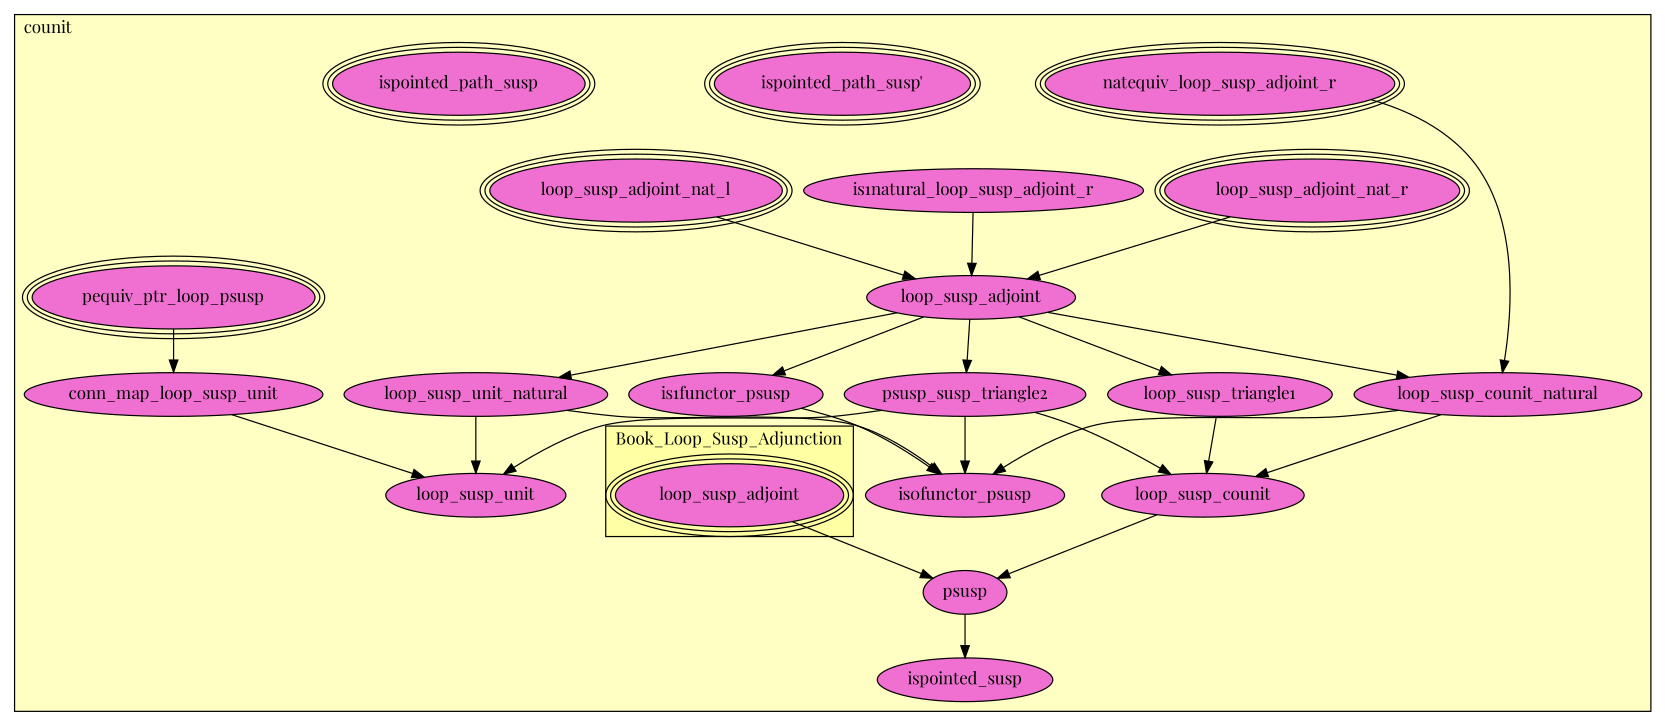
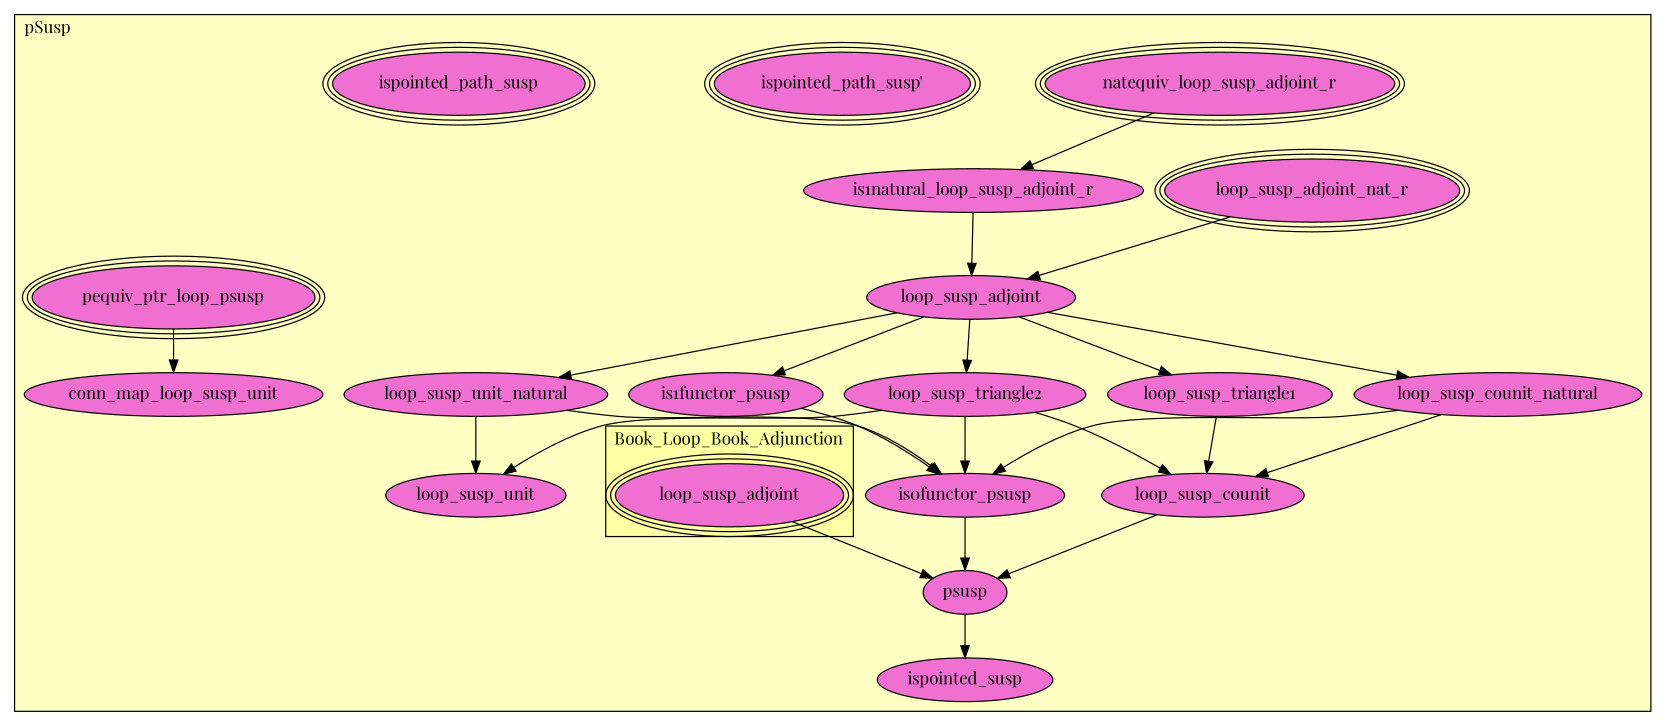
(48, 29) -> (48, 29)
(636, 191) -> none
(1494, 199) -> (1093, 139)
(965, 395) -> (965, 395)
(729, 440) -> (729, 440)
(322, 444) -> none
none -> (965, 538)
